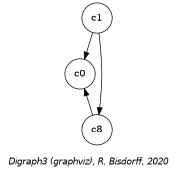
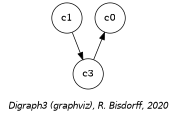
(90, 43) -> none
(97, 130) -> (88, 74)
